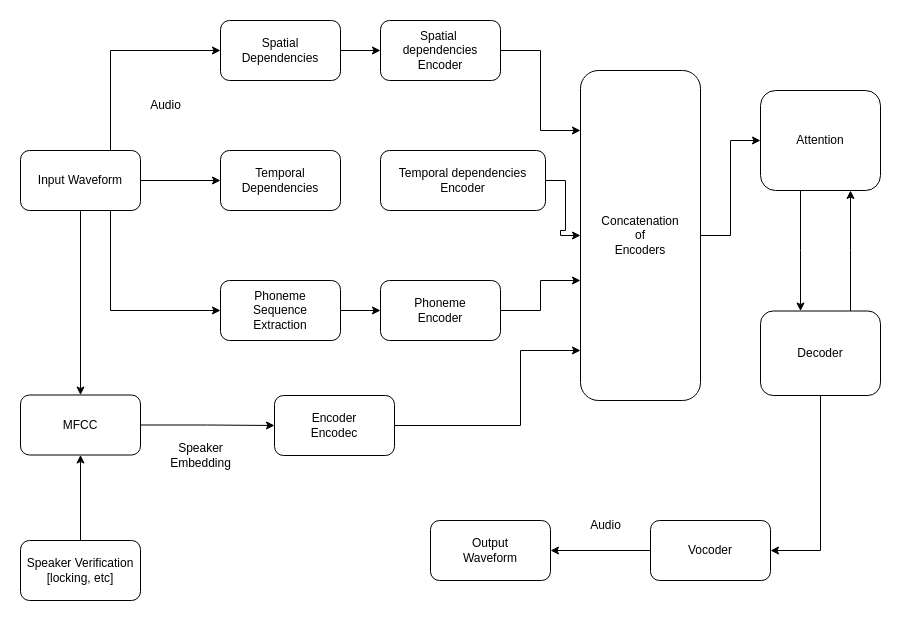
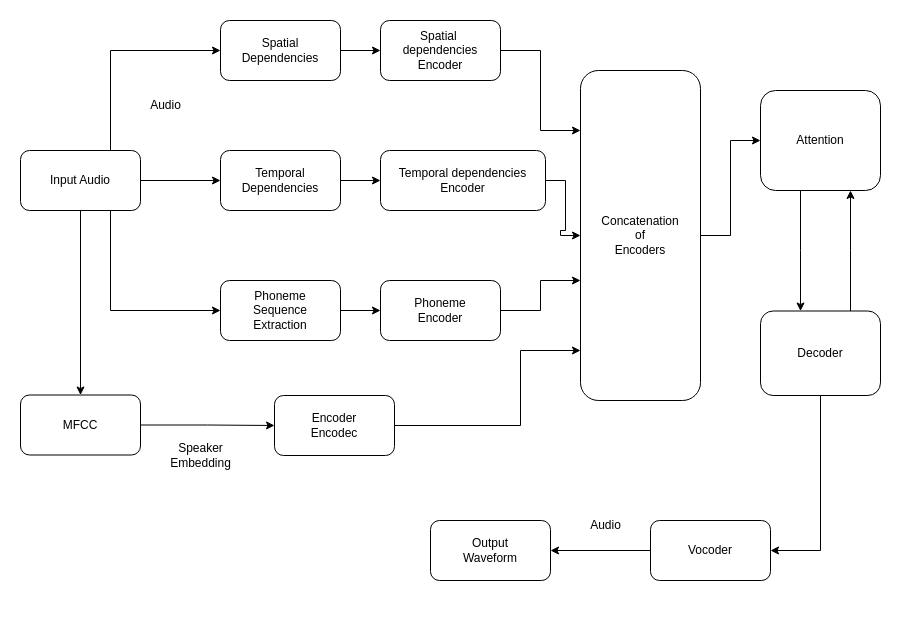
(81, 181) -> (81, 181)
none -> (357, 181)
(81, 501) -> none
(81, 571) -> none
